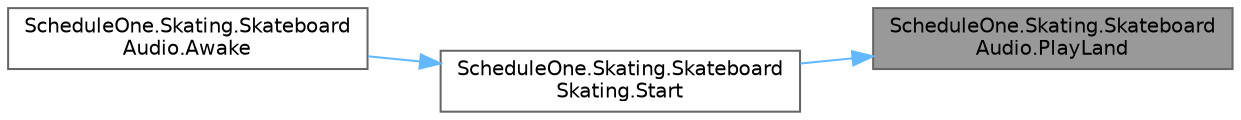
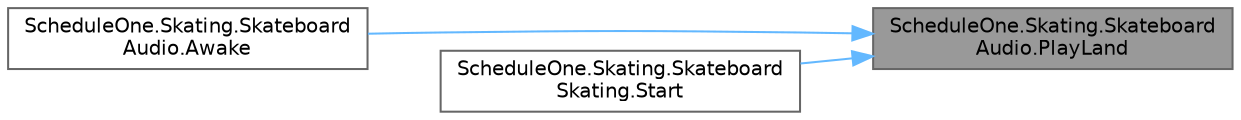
(394, 59) -> (610, 31)
